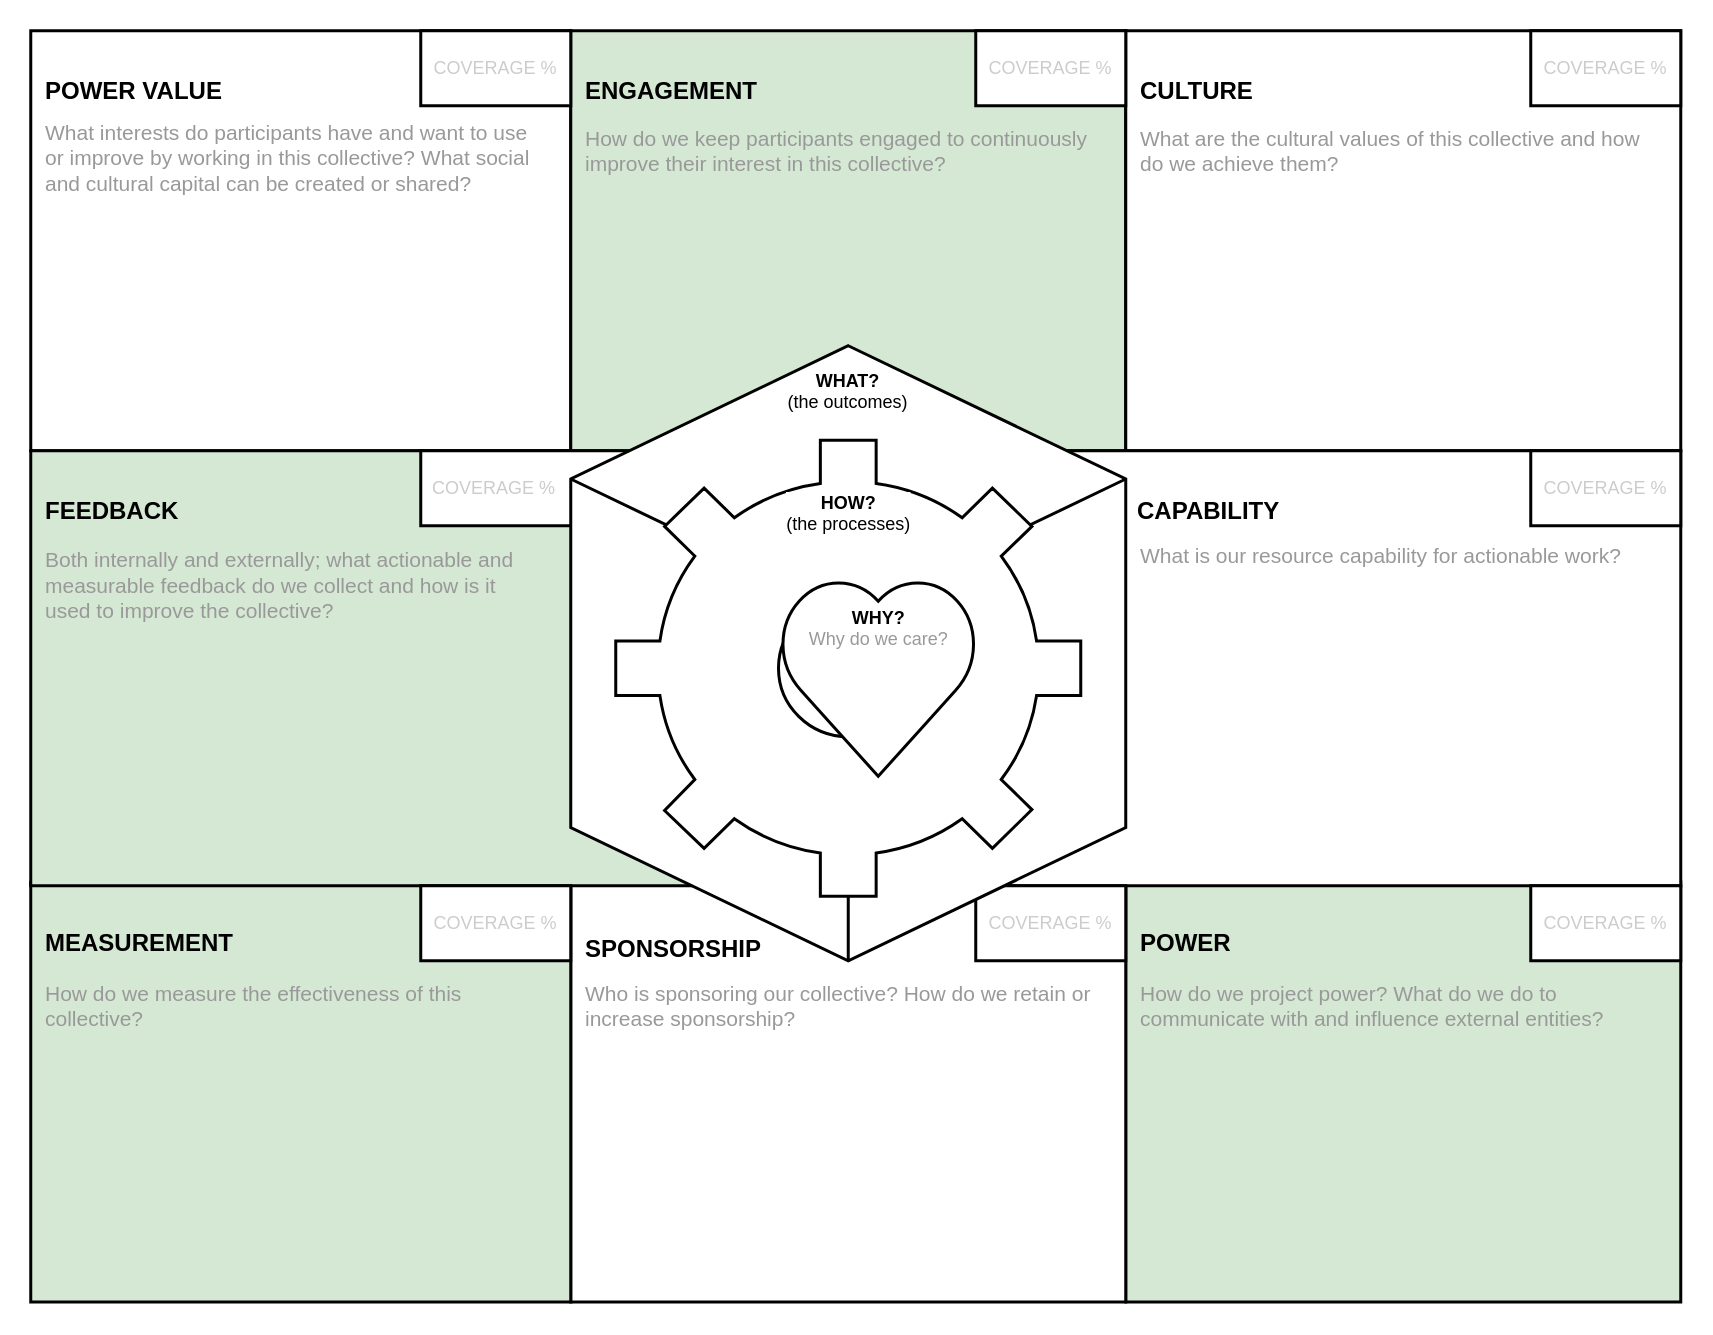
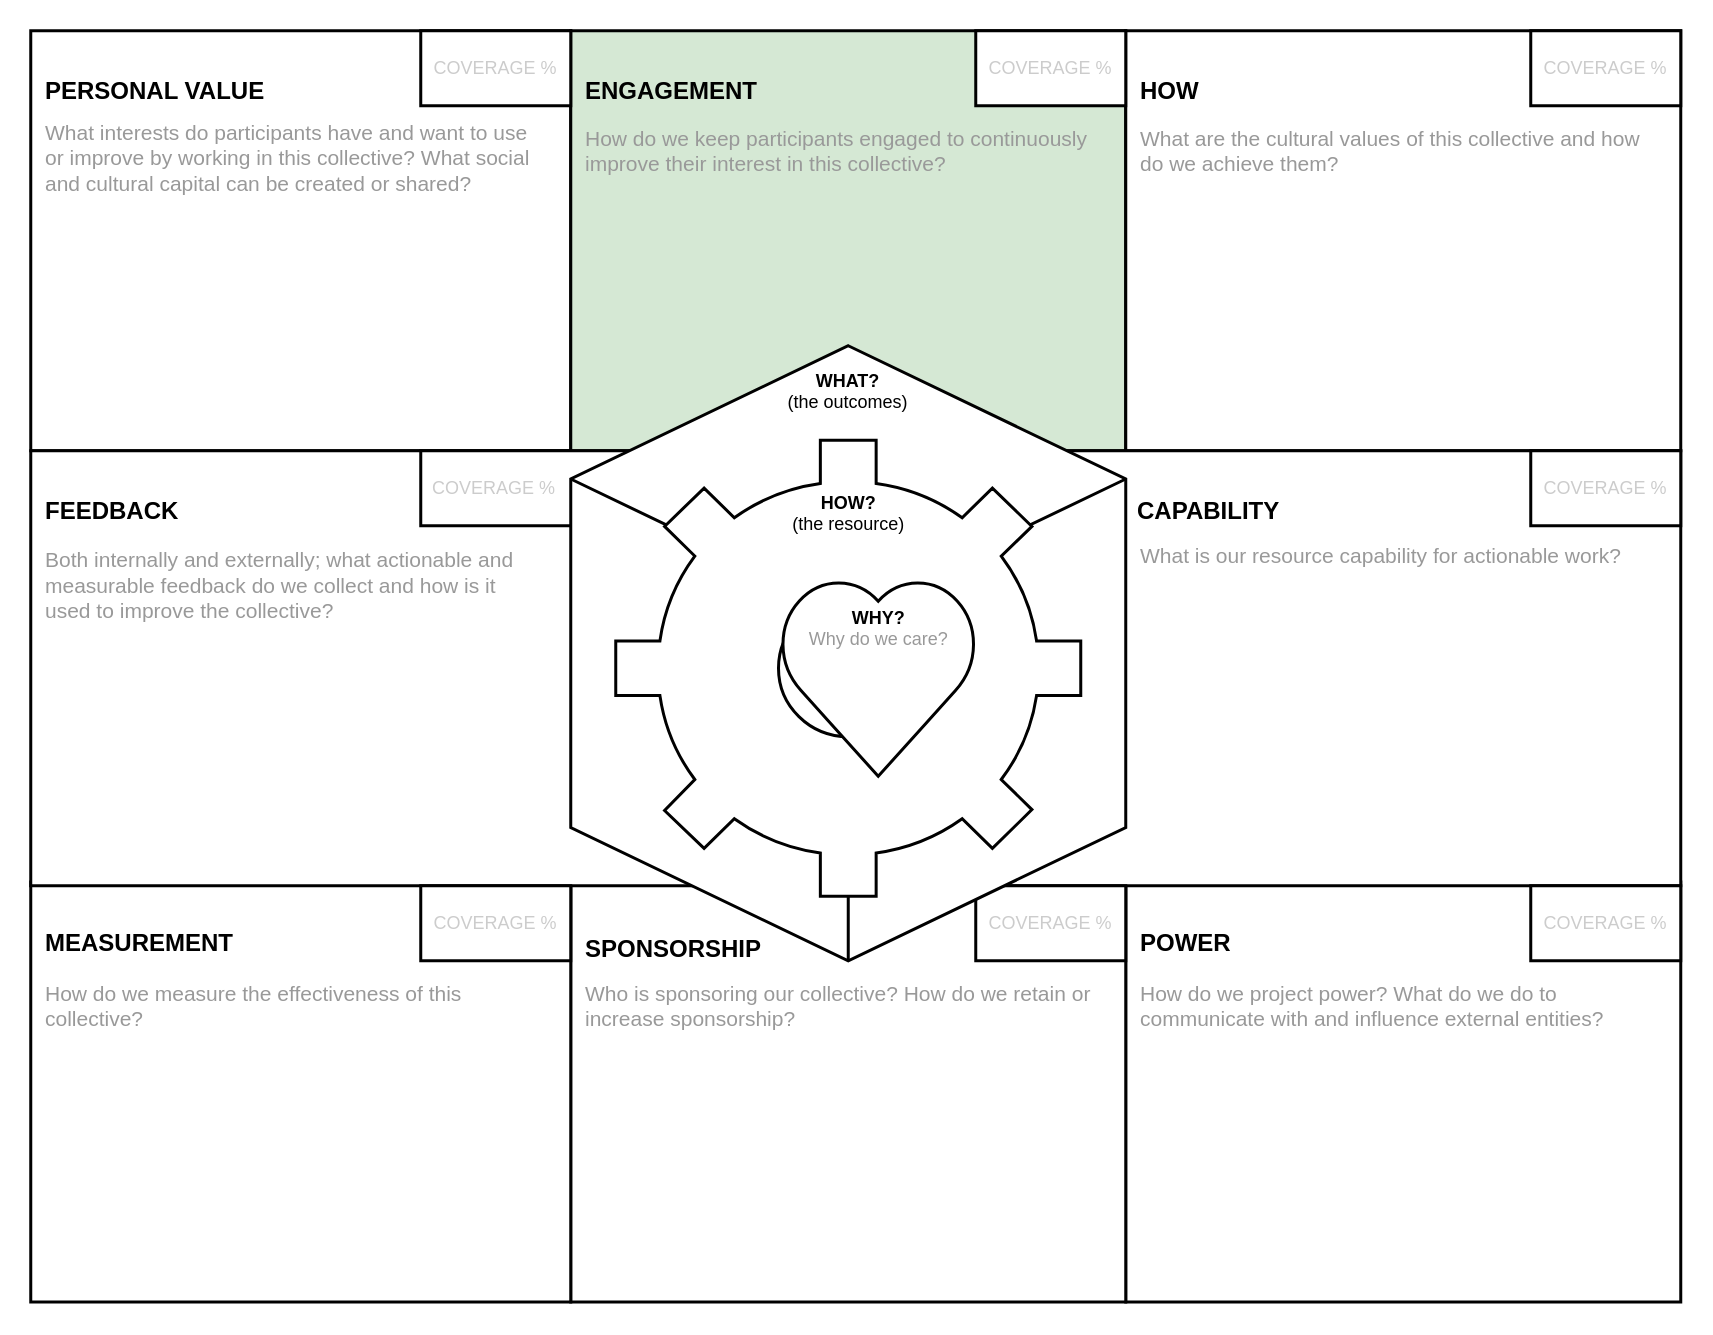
(117, 56) -> (137, 56)
(1188, 56) -> (1161, 56)
(849, 514) -> (849, 514)
(368, 668) -> (368, 668)
(301, 1092) -> (301, 1092)
(1403, 1092) -> (1403, 1092)
